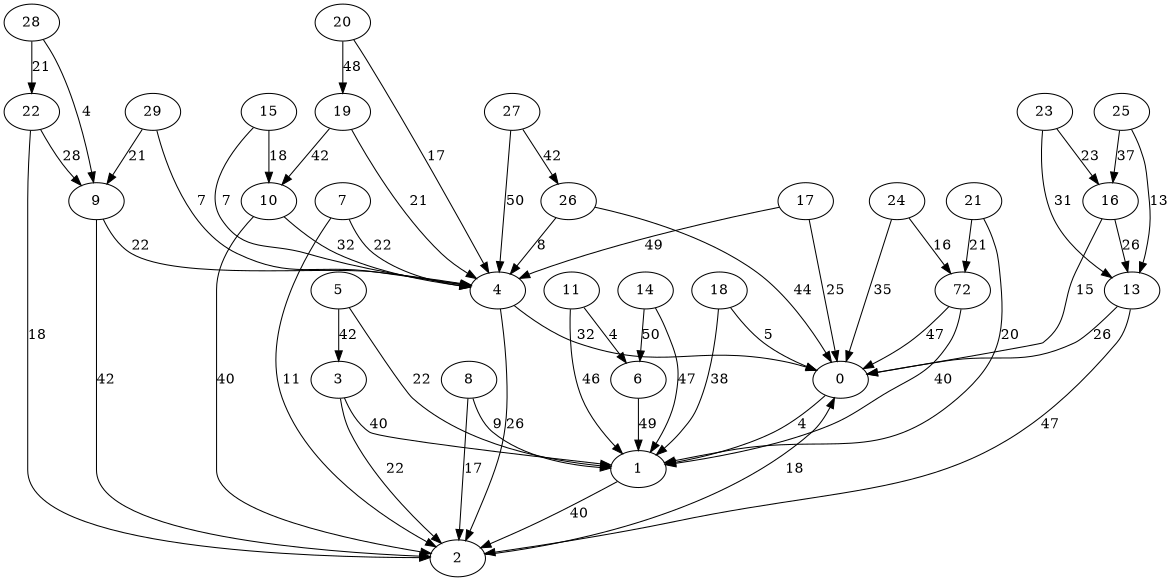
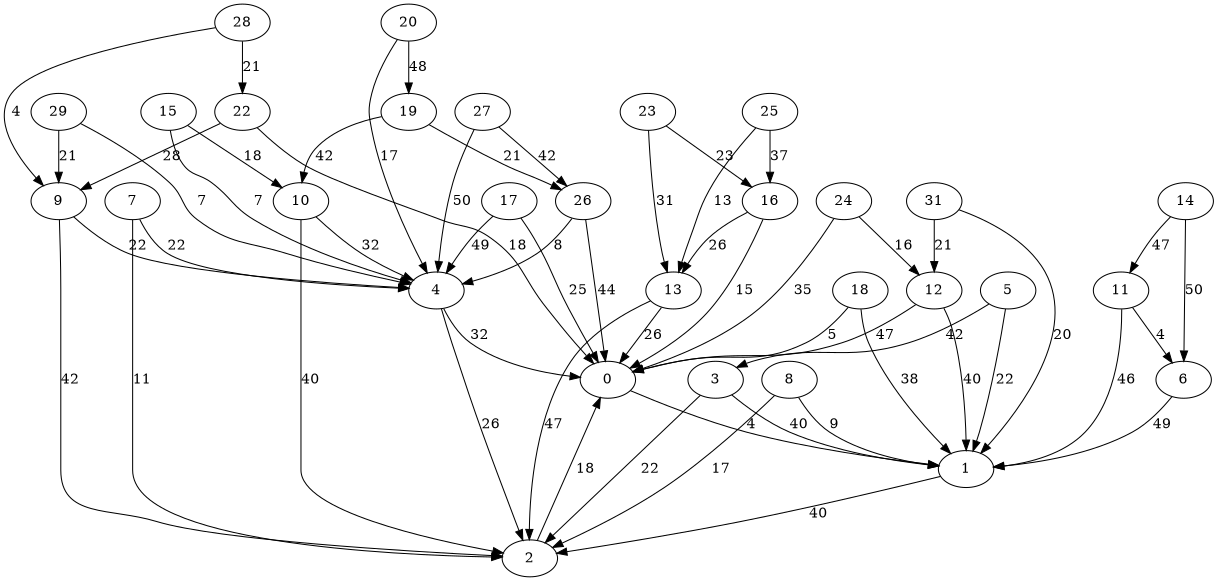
(974, 201) -> (934, 201)
(402, 208) -> (489, 157)
(963, 290) -> (934, 290)
(678, 376) -> (1151, 239)
(49, 502) -> (431, 216)
